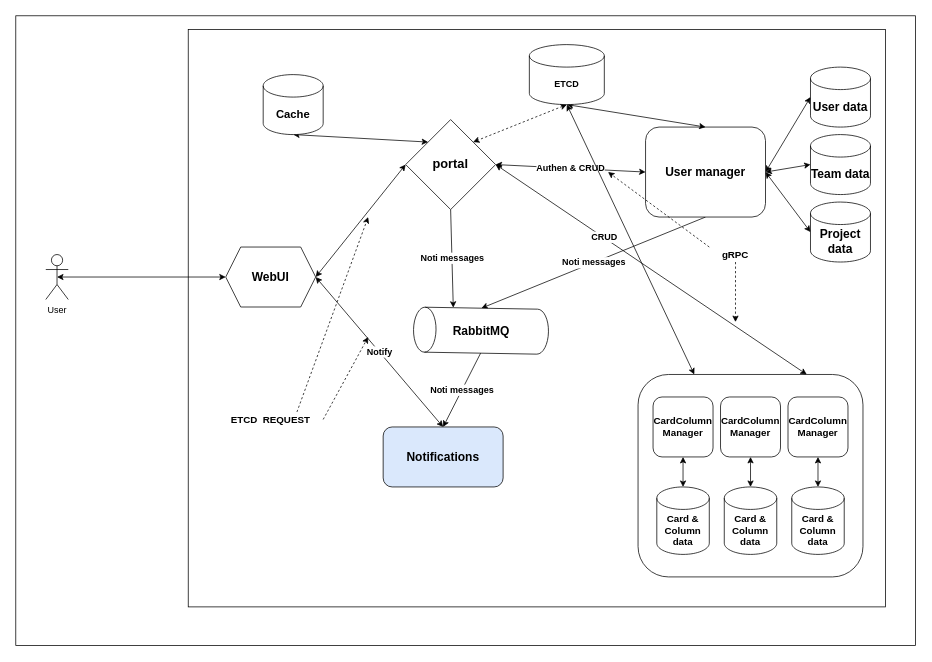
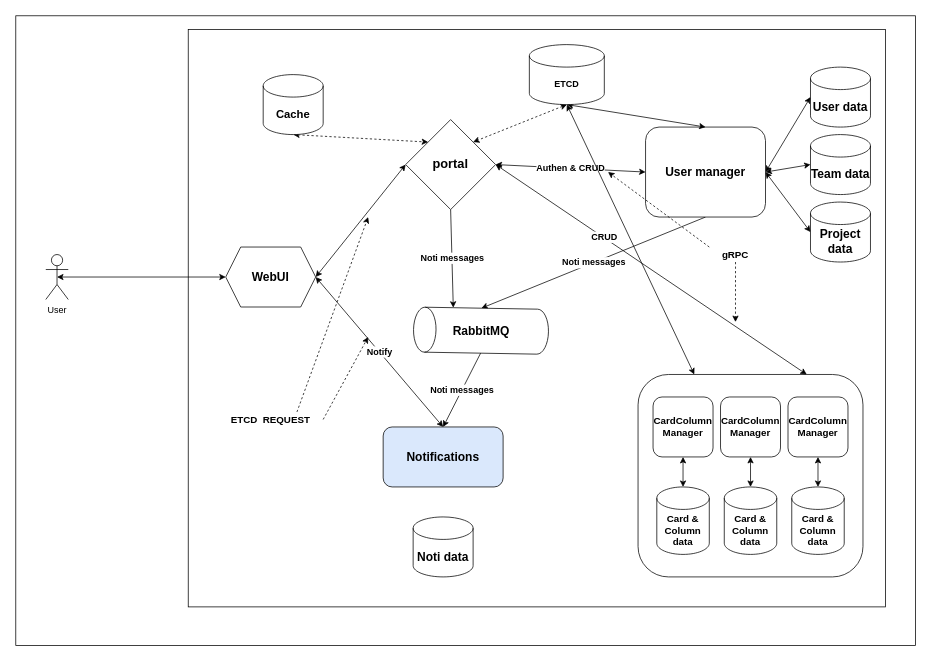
(361, 138) -> (361, 138)
none -> (443, 547)
